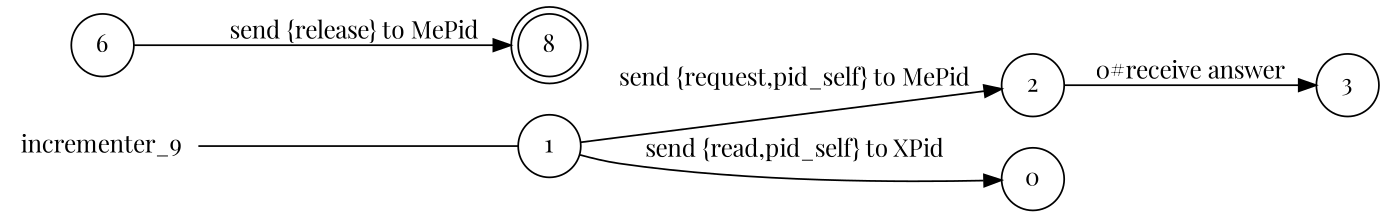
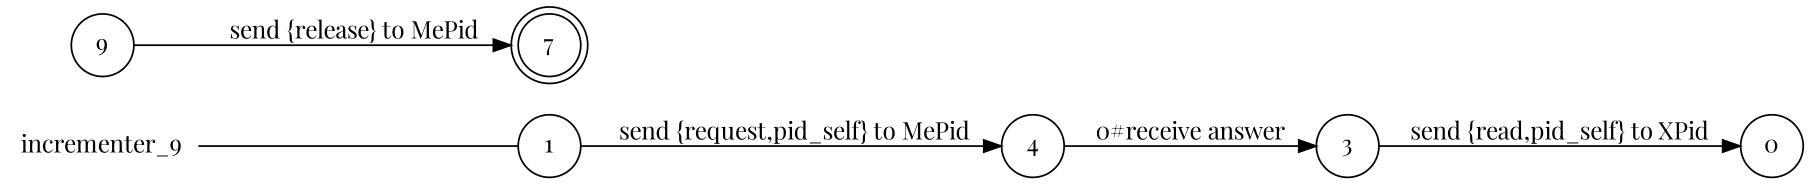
(103, 45) -> (103, 45)
(549, 45) -> (549, 45)
(1033, 85) -> (1033, 146)
(781, 178) -> (1551, 146)
